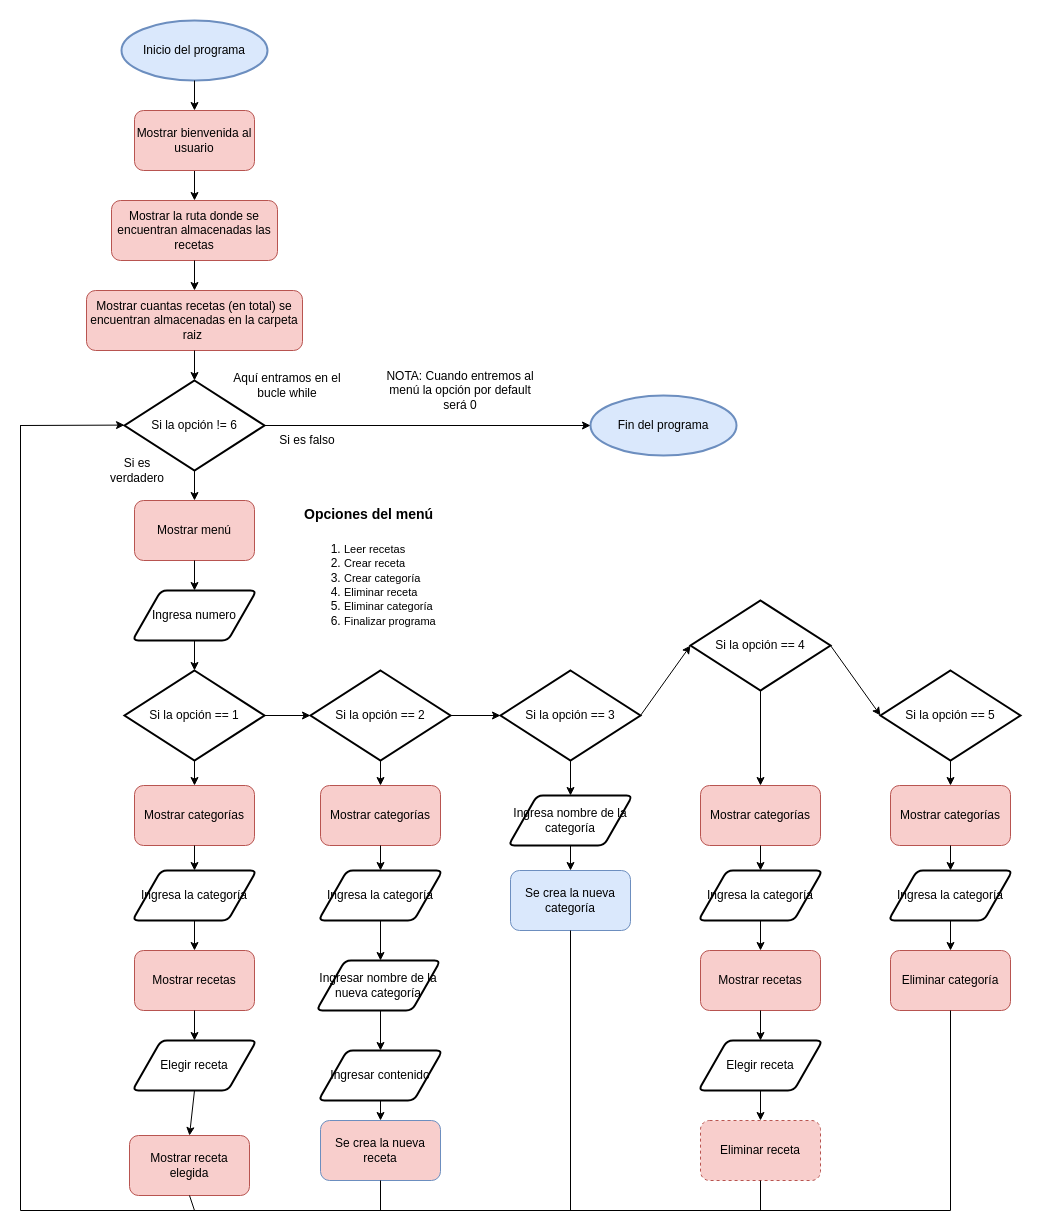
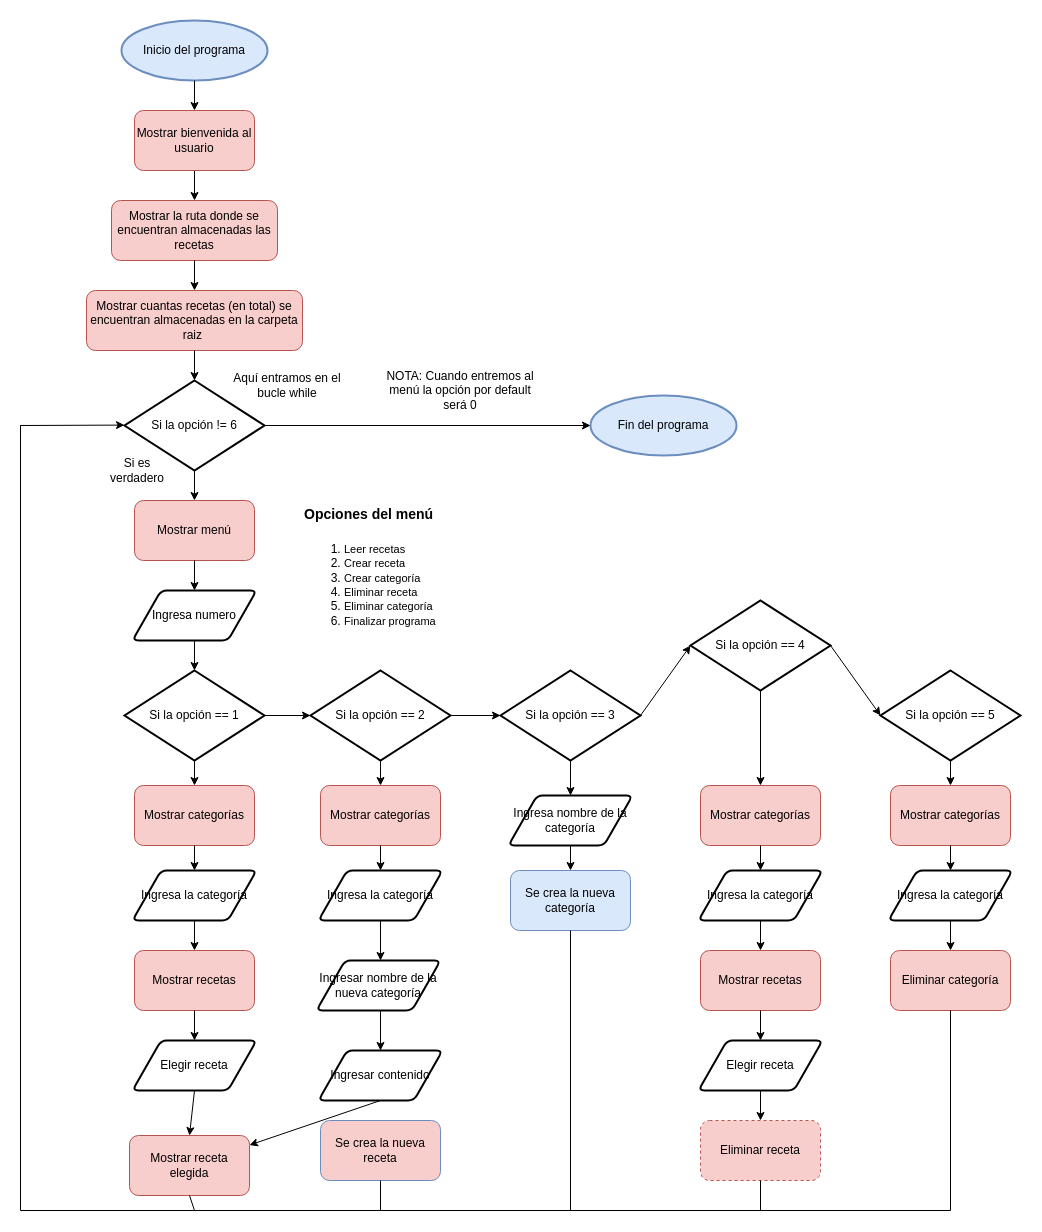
(308, 441) -> none
(381, 1107) -> (318, 1122)
